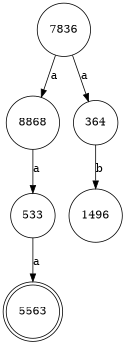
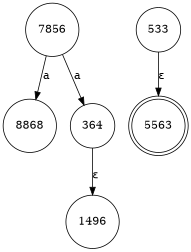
(64, 30) -> (52, 30)
(33, 167) -> none
(100, 169) -> (96, 175)
(36, 262) -> (162, 76)
